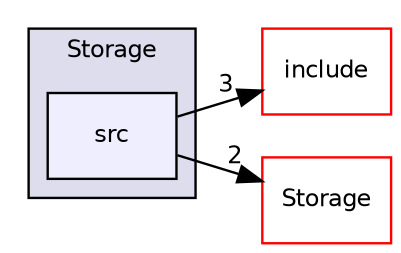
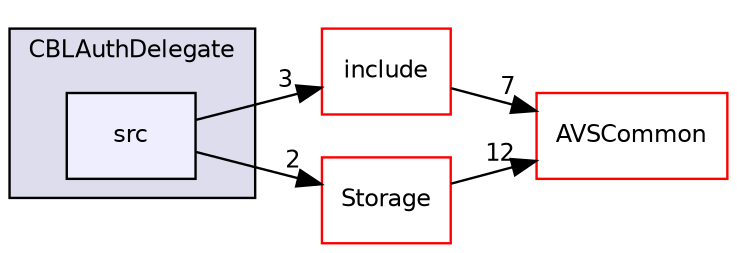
(112, 51) -> (132, 51)
none -> (632, 136)
